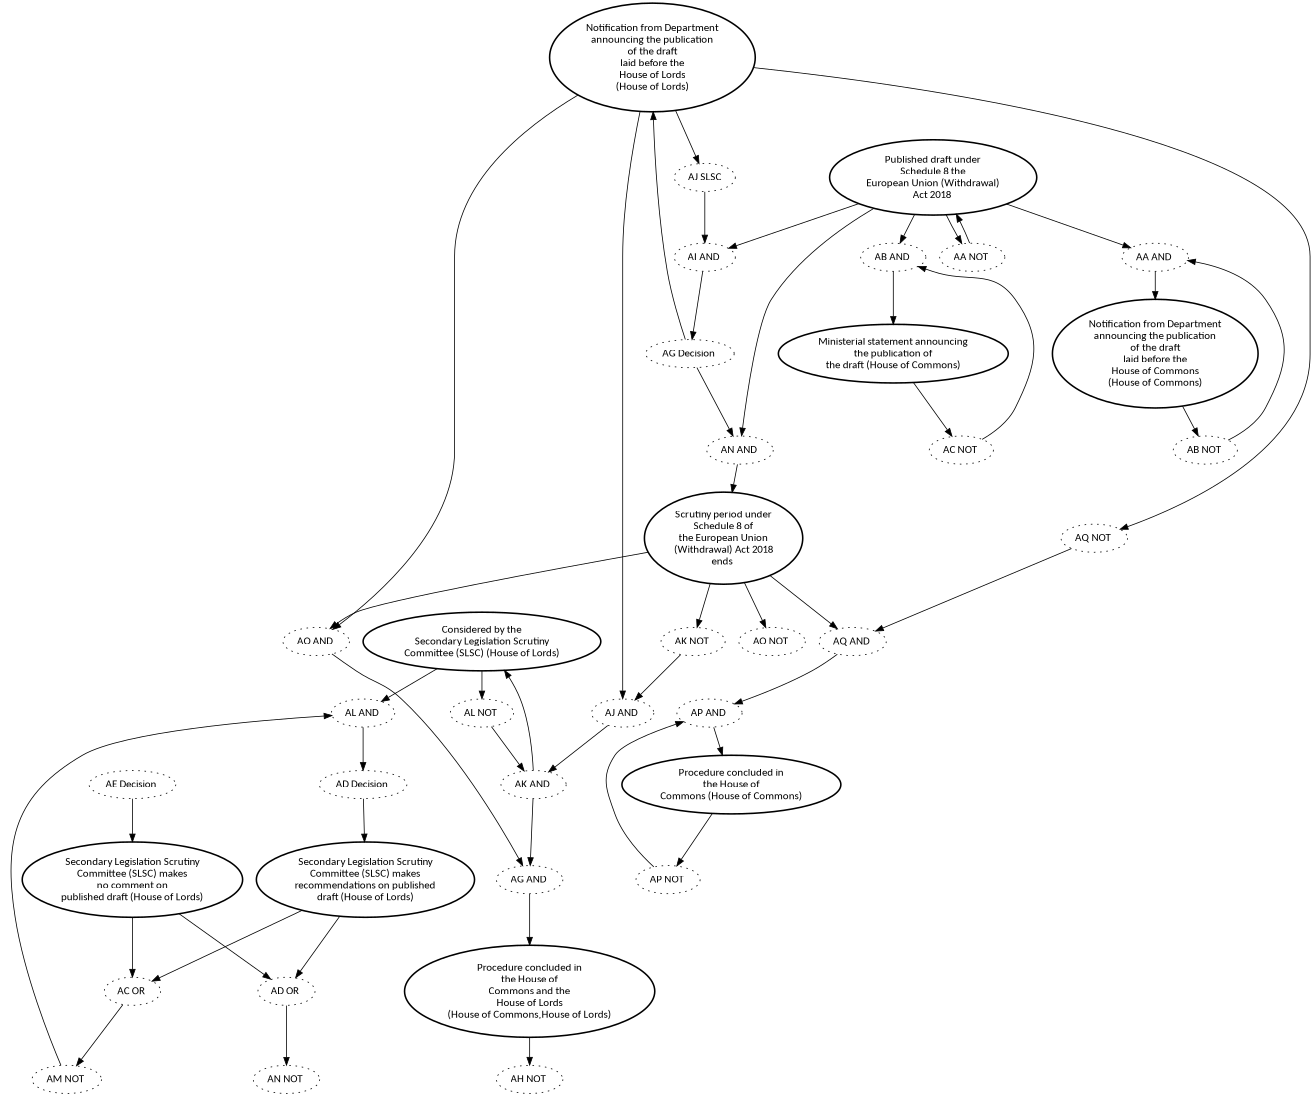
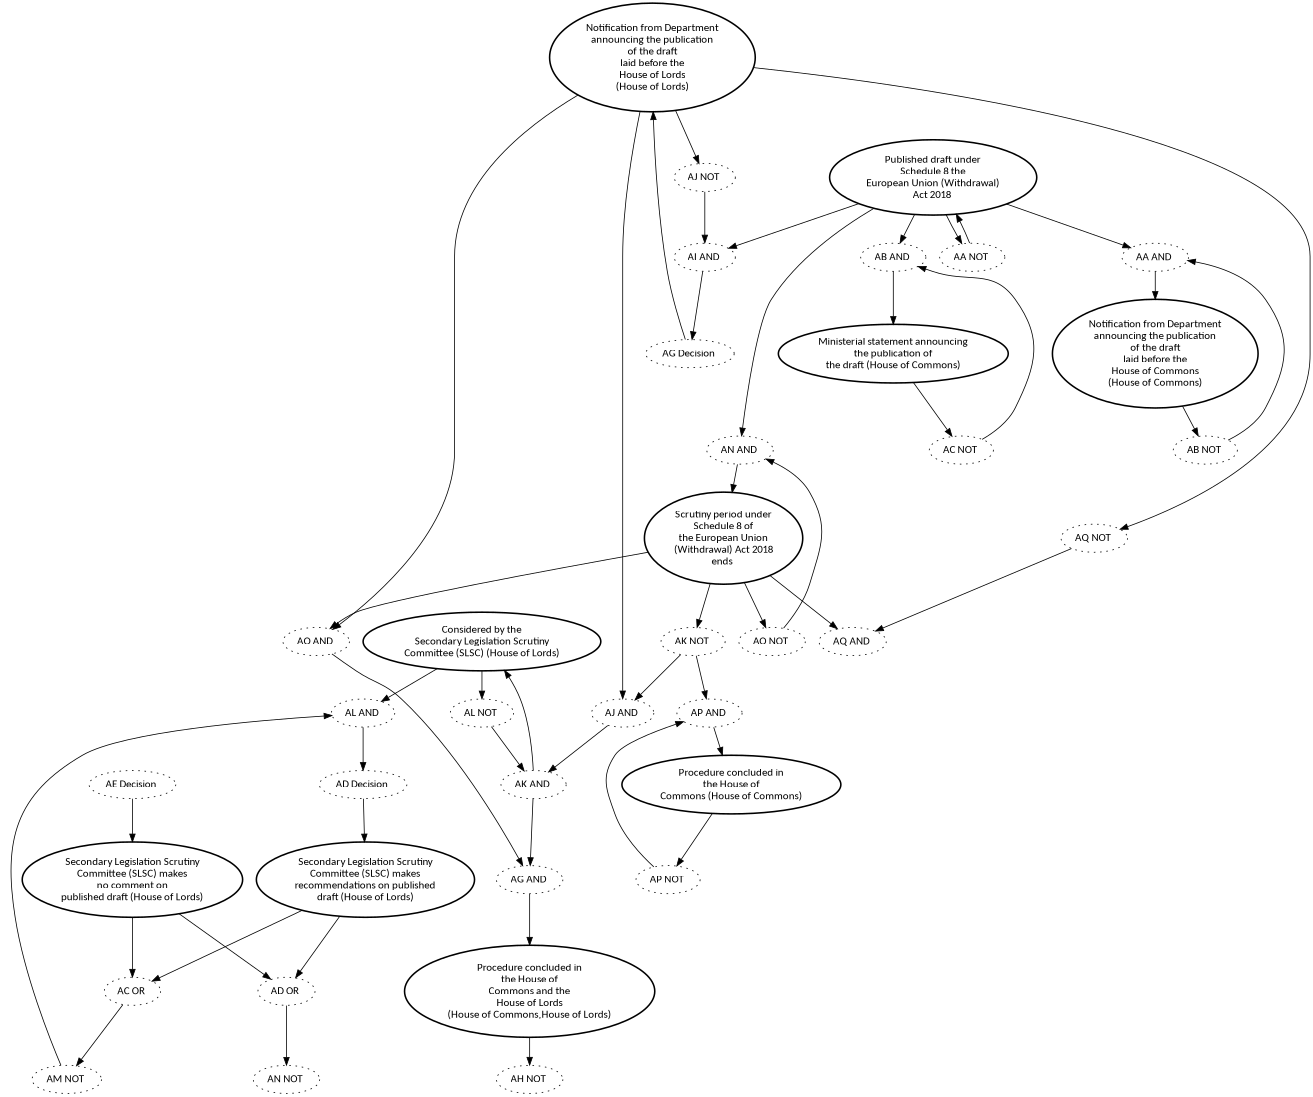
(705, 177) -> (705, 177)
(713, 398) -> (821, 540)
(791, 681) -> (700, 673)
